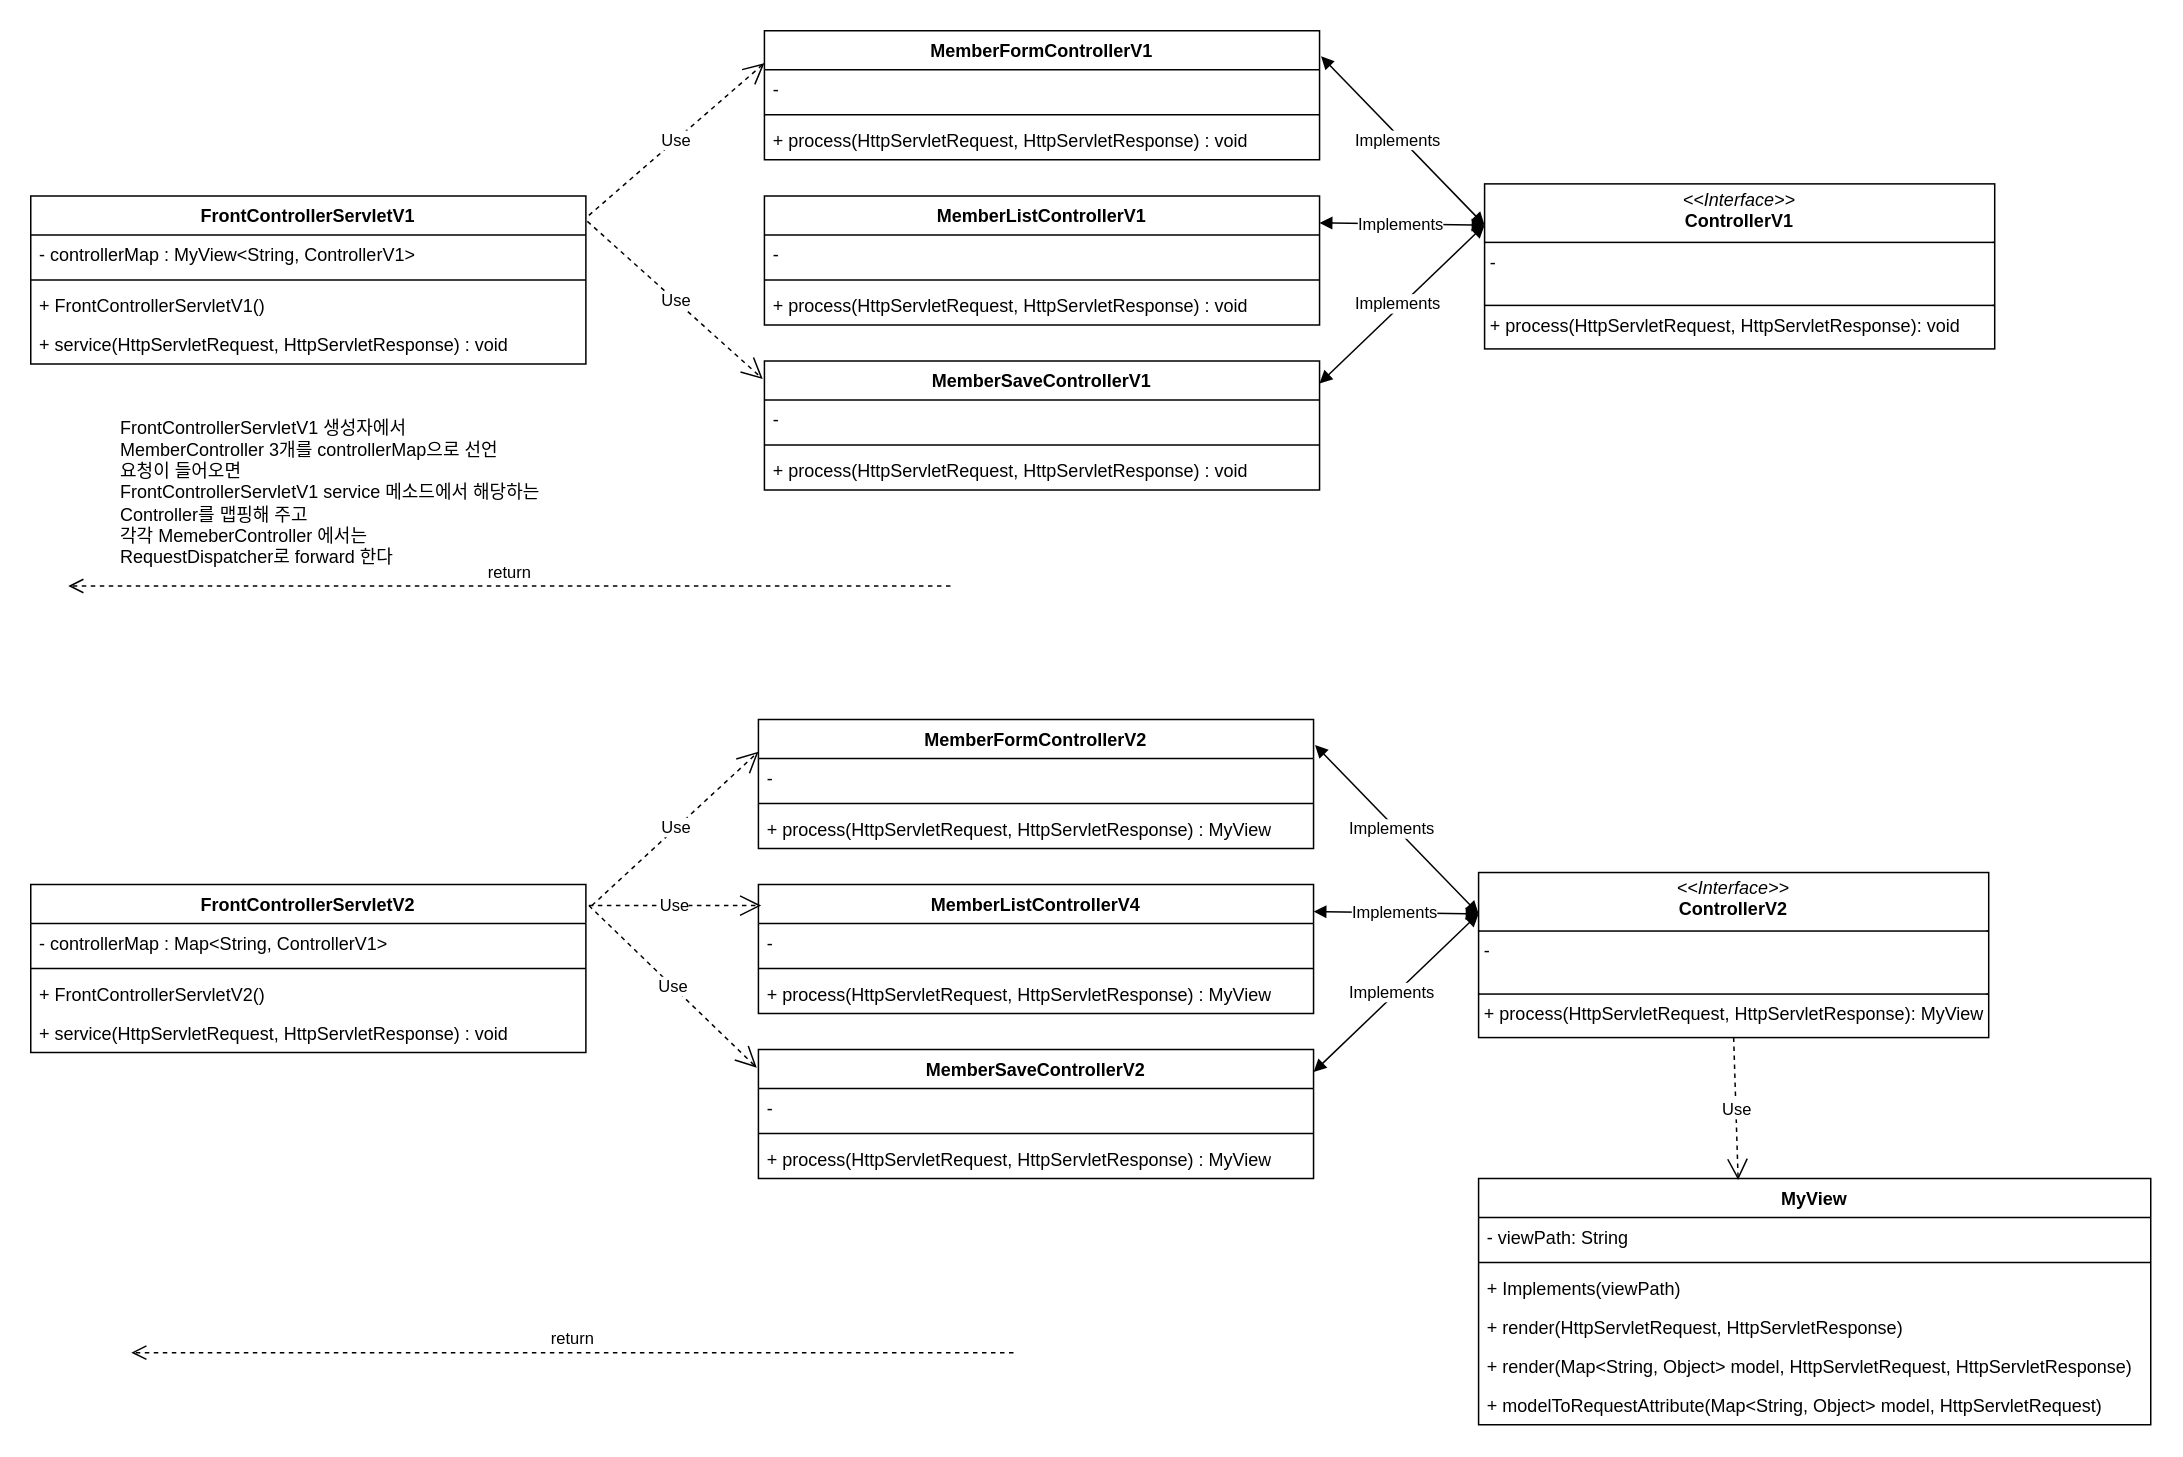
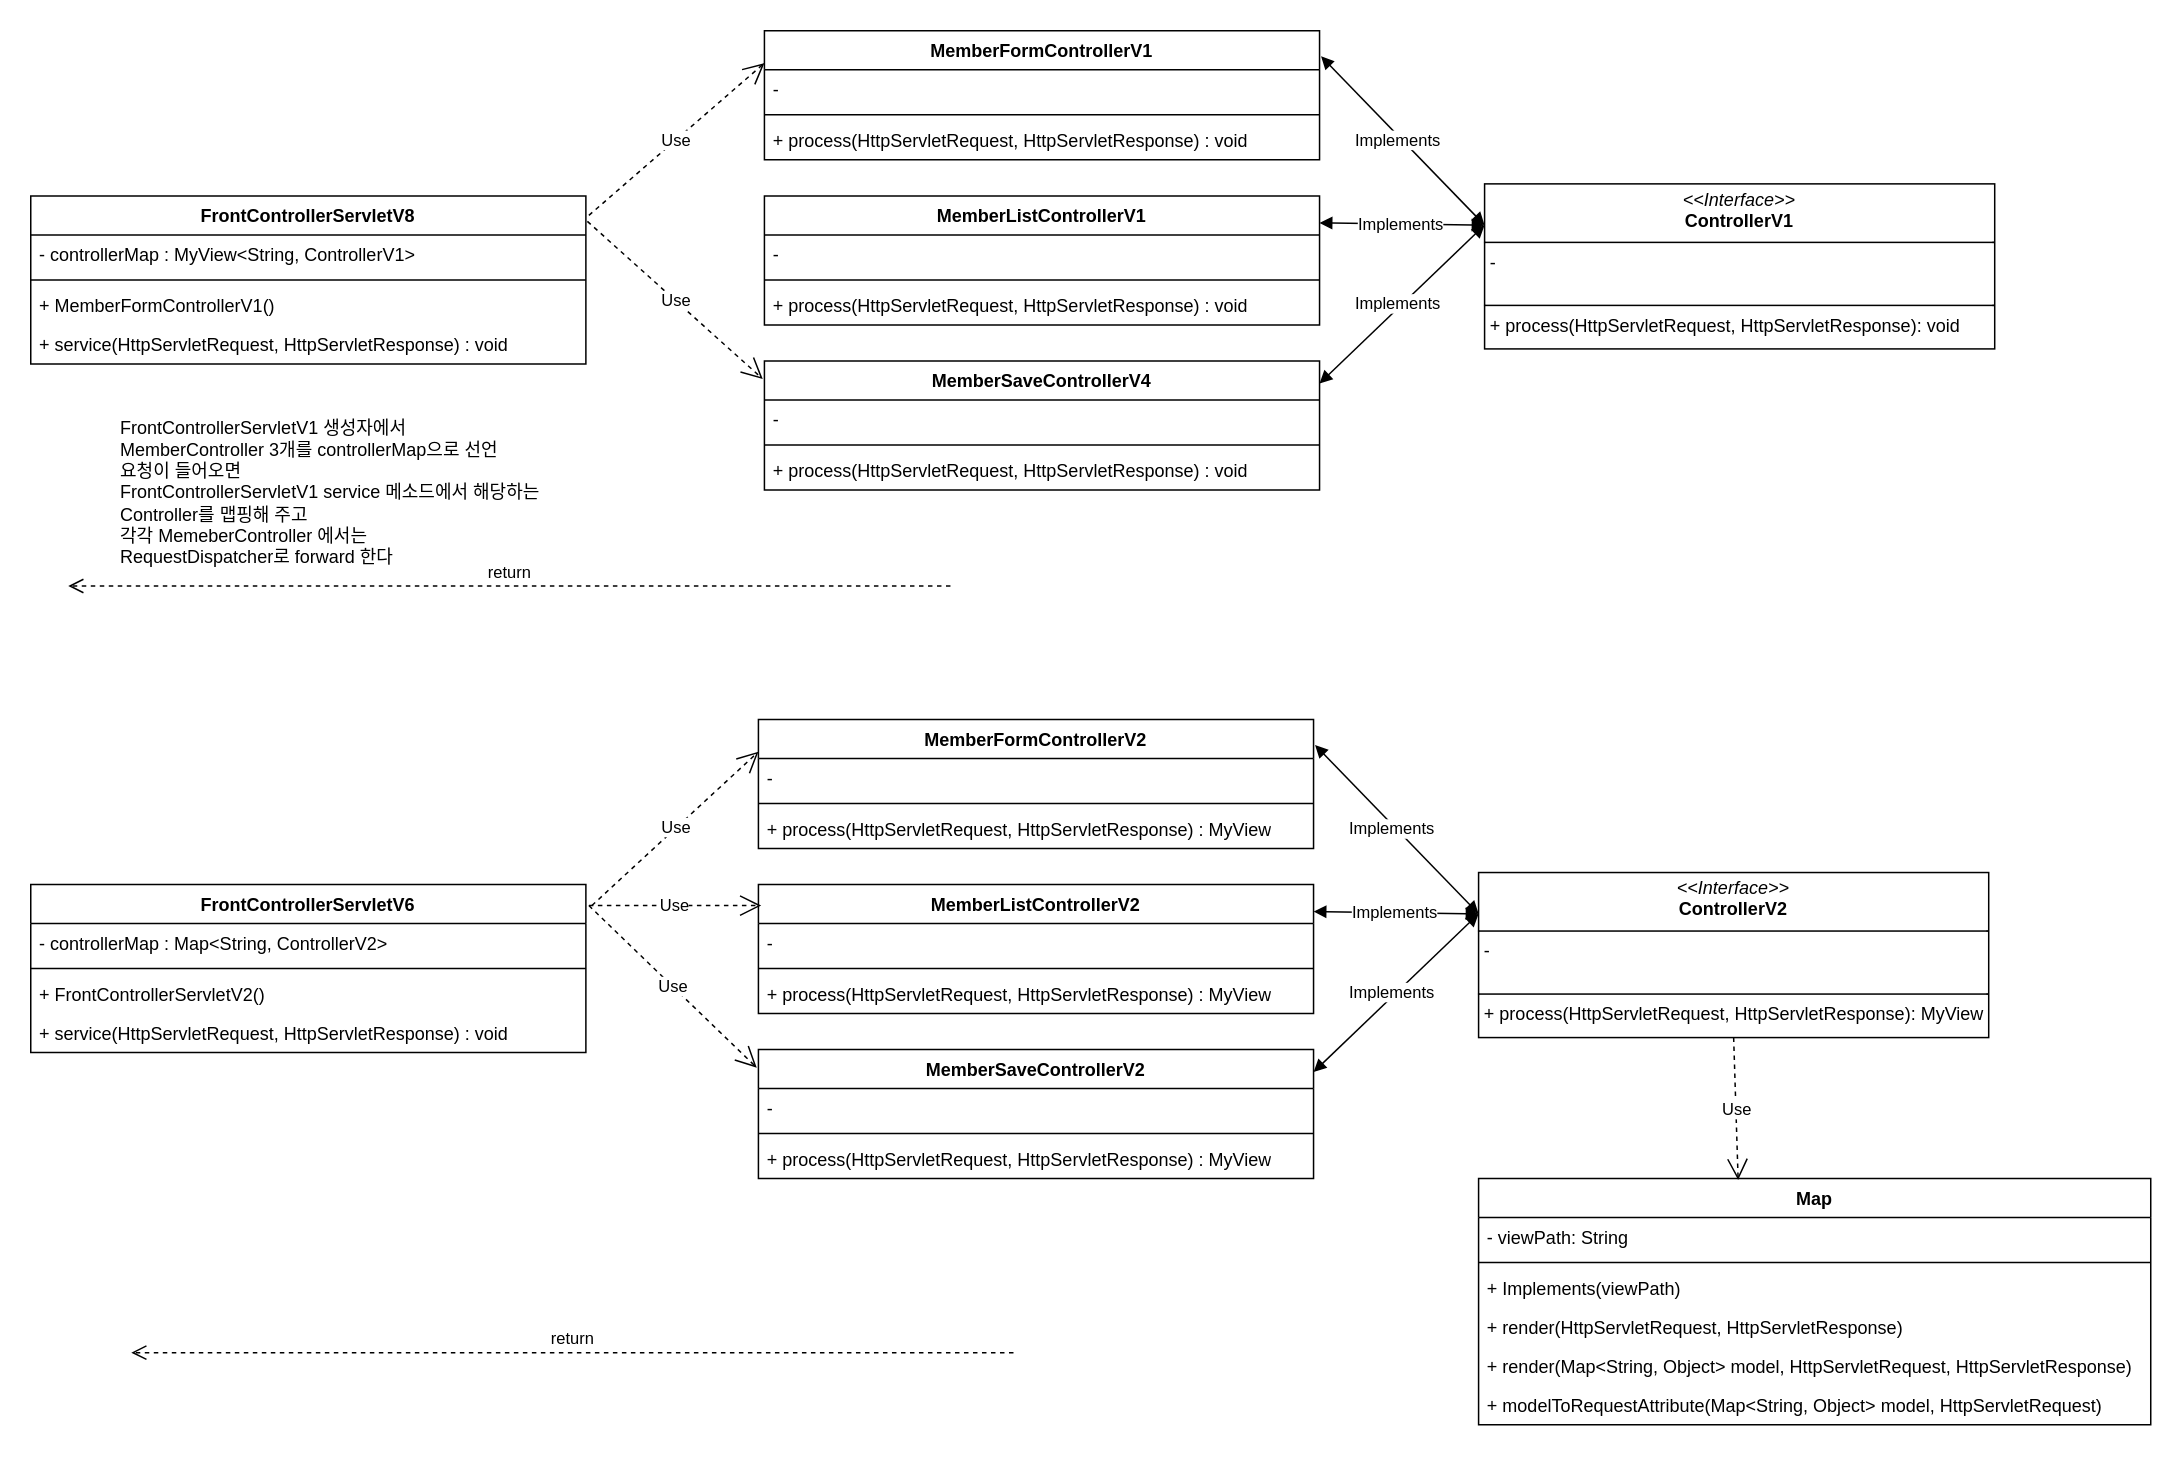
(308, 217) -> (308, 217)
(172, 307) -> (164, 307)
(1042, 382) -> (1042, 382)
(308, 906) -> (308, 906)
(1036, 906) -> (1036, 906)
(231, 945) -> (231, 945)
(1814, 1200) -> (1814, 1200)
